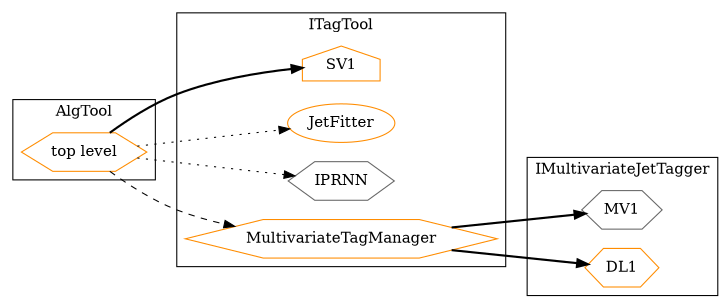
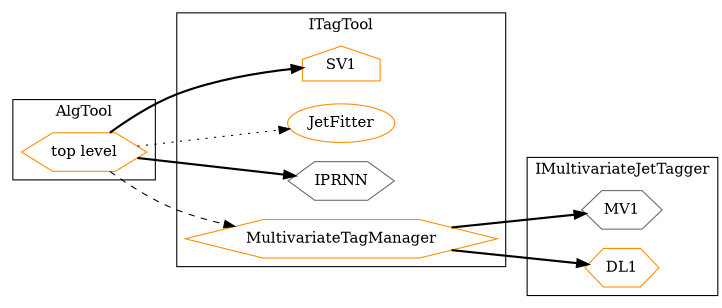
(211, 166) -> (211, 166)
